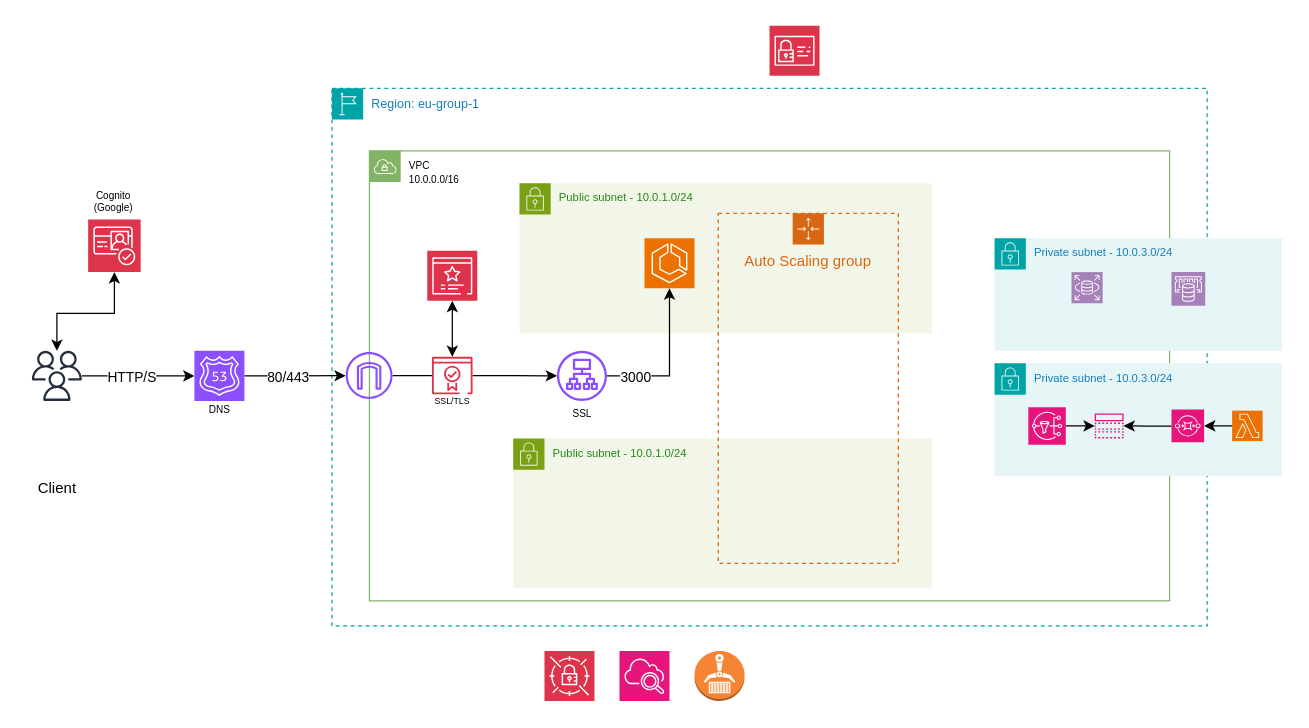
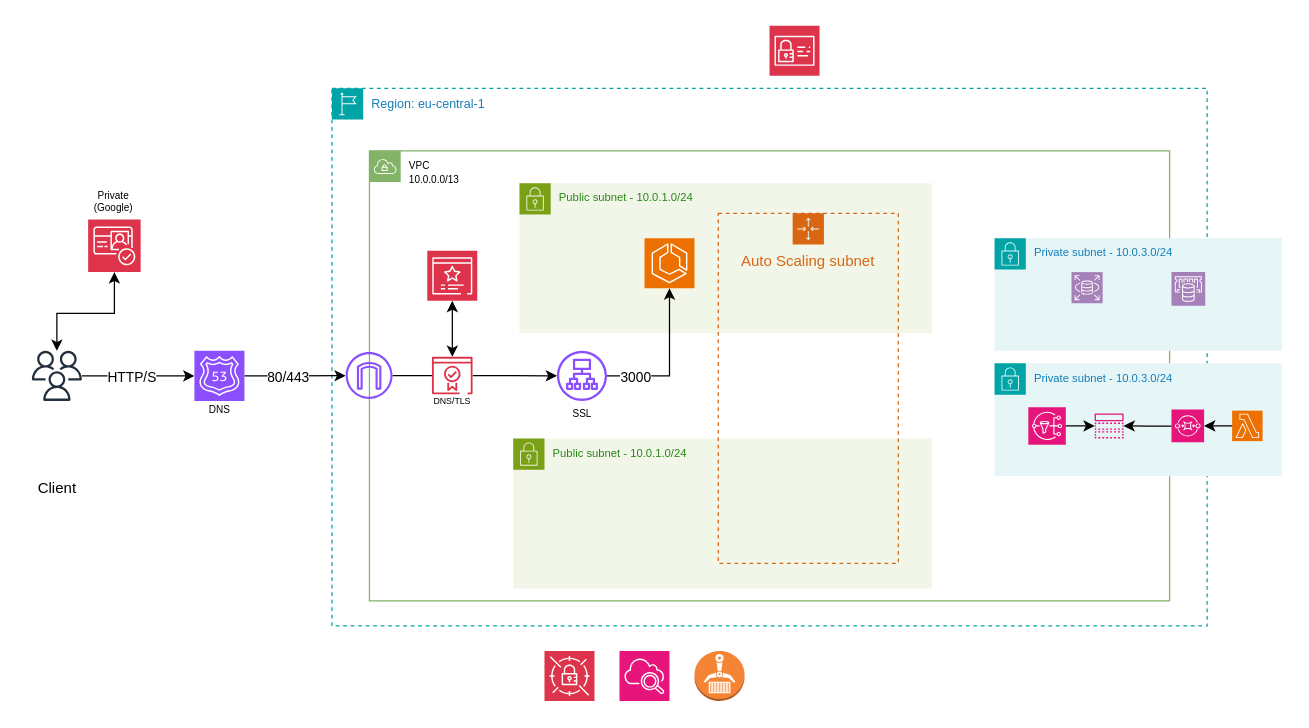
(430, 104) -> (435, 104)
(440, 173) -> (440, 173)
(114, 202) -> (114, 202)
(808, 262) -> (808, 262)
(453, 402) -> (453, 402)
